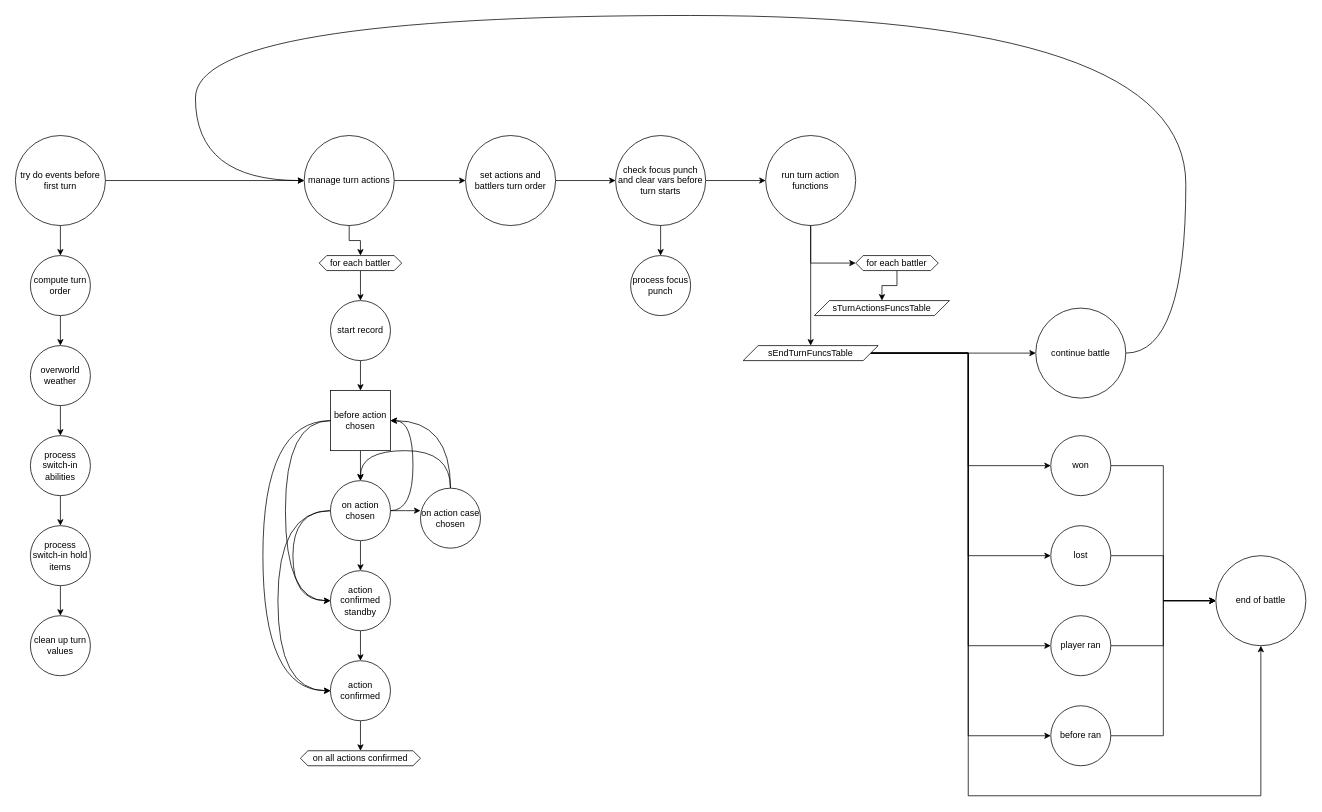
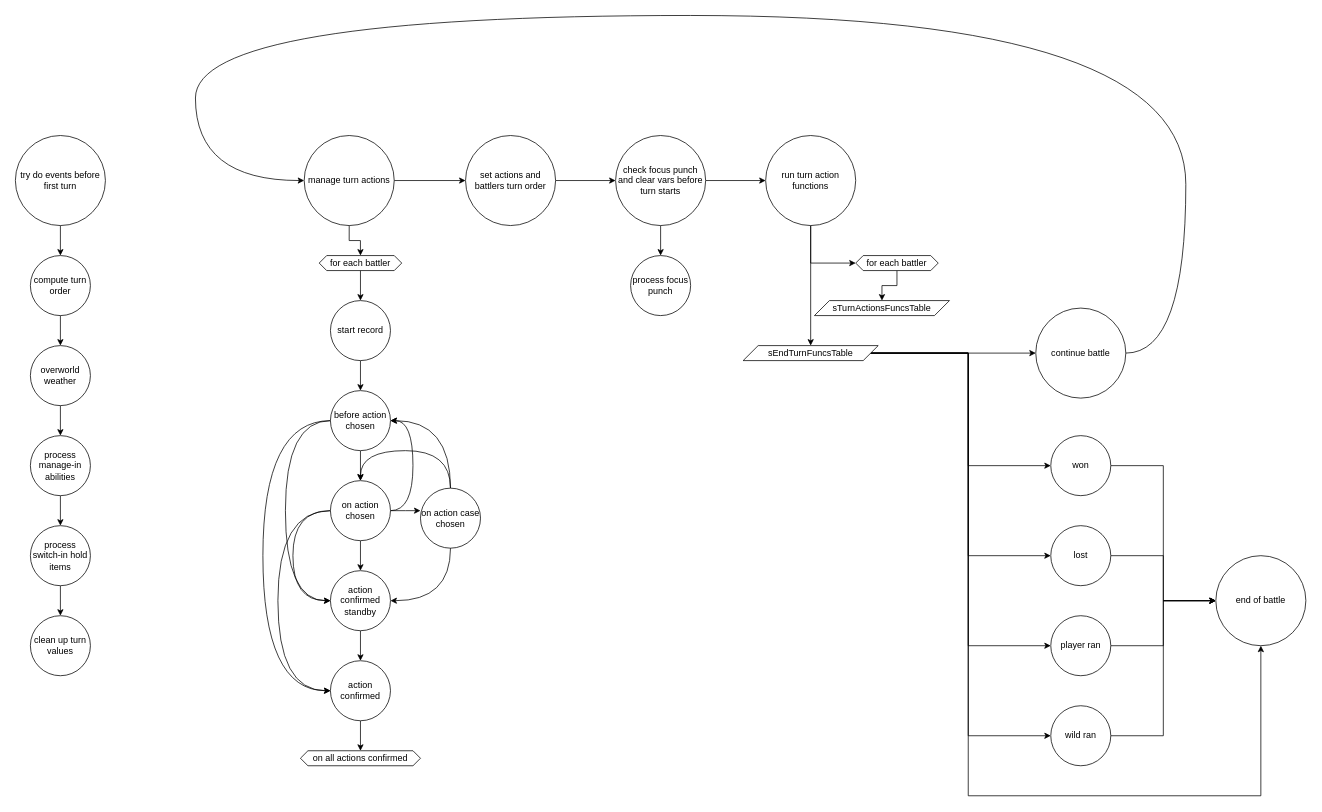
(192, 180) -> none
(360, 420) -> (360, 420)
(60, 465) -> (60, 465)
none -> (436, 588)
(1080, 735) -> (1080, 735)
